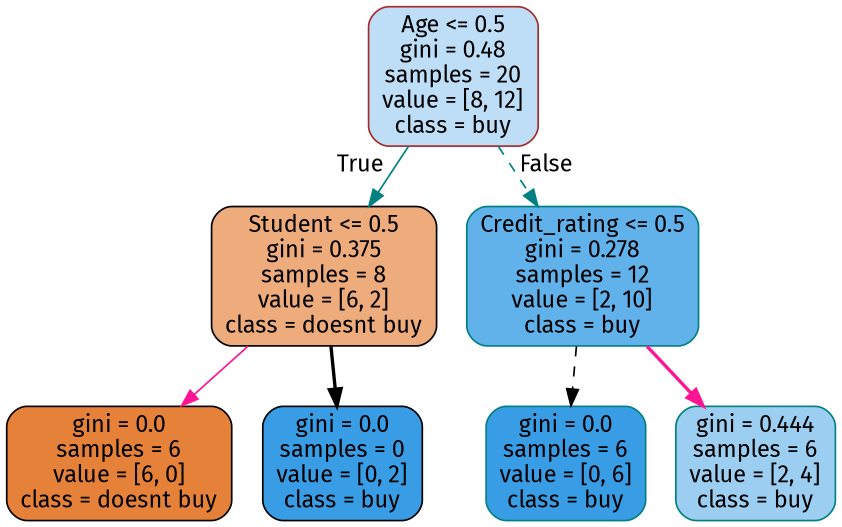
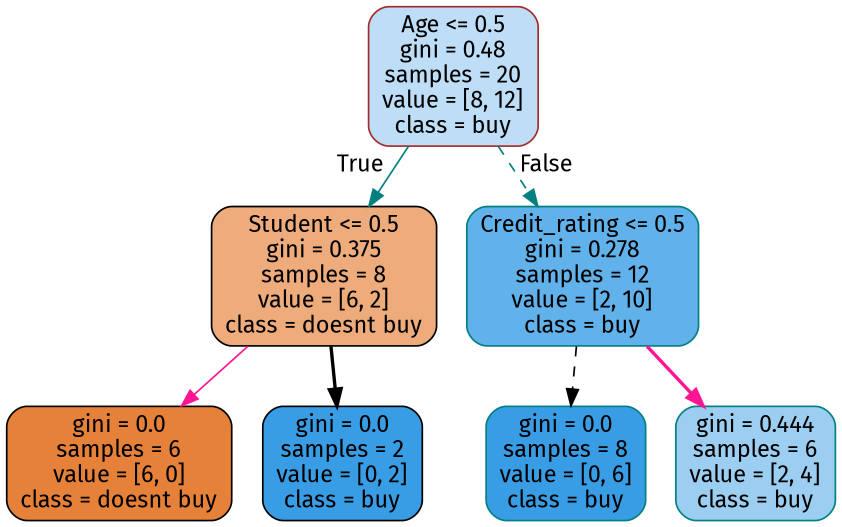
(343, 463) -> (343, 463)
(566, 463) -> (566, 463)
